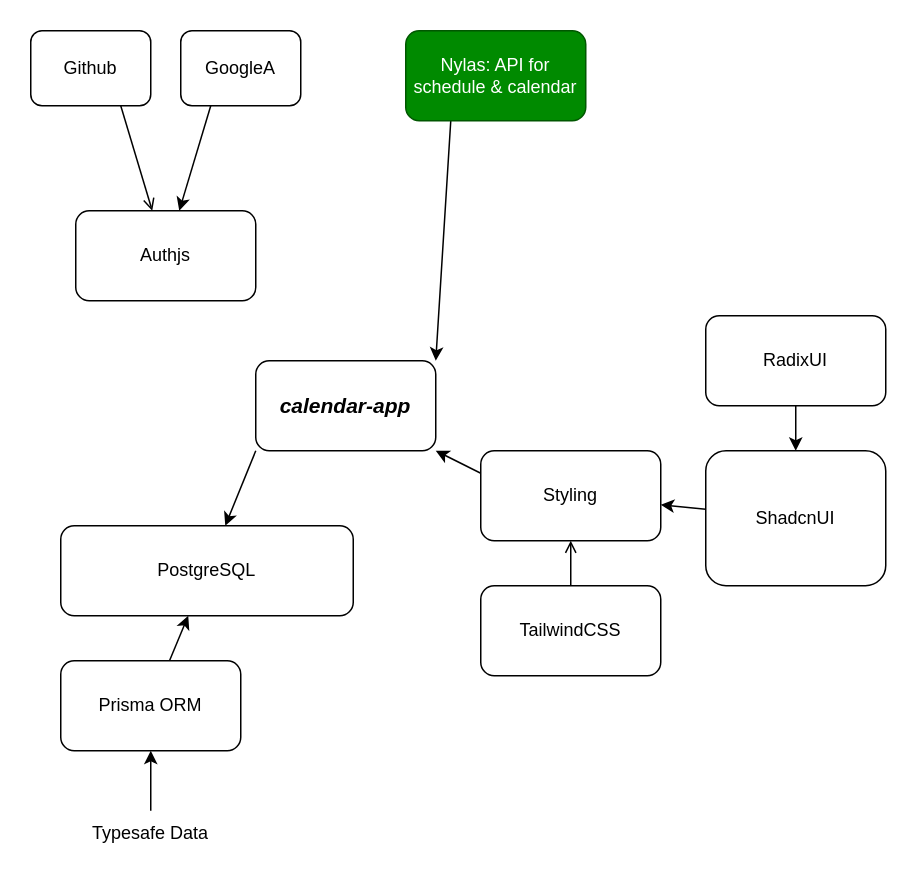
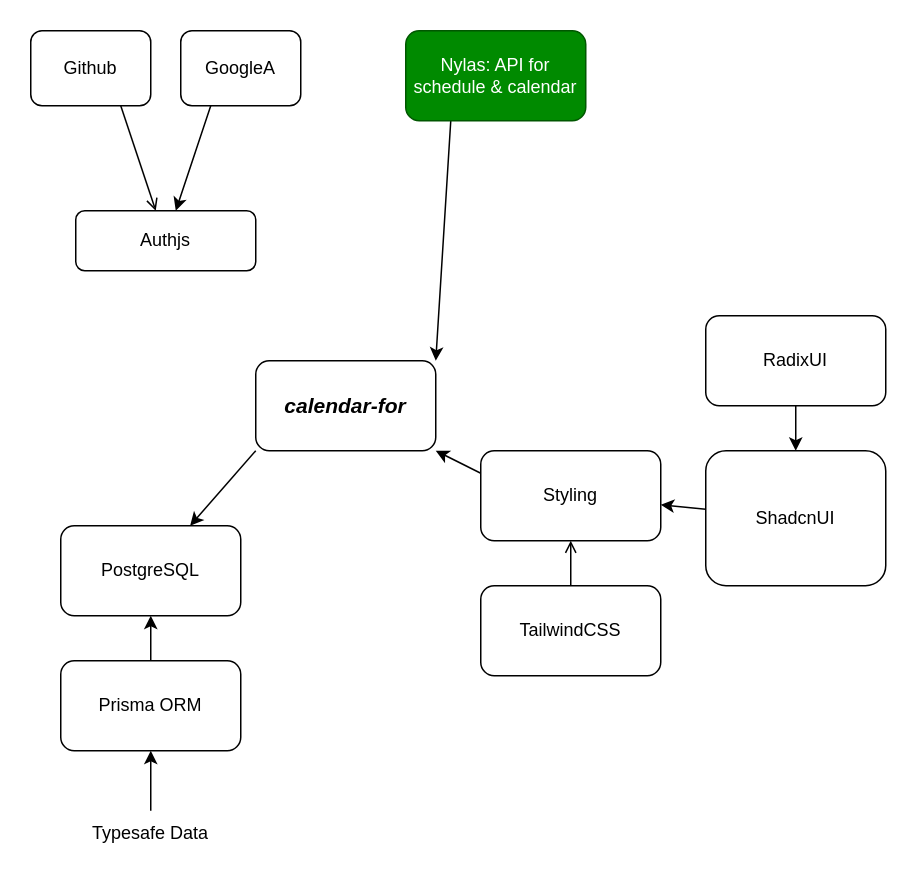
(166, 256) -> (166, 241)
(346, 406) -> (346, 406)
(207, 571) -> (151, 571)
